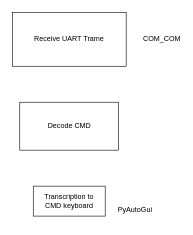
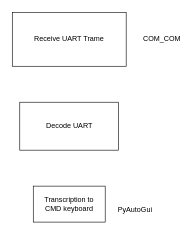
(70, 126) -> (70, 126)
(69, 201) -> (69, 204)
